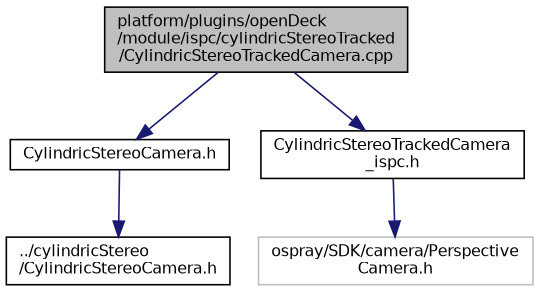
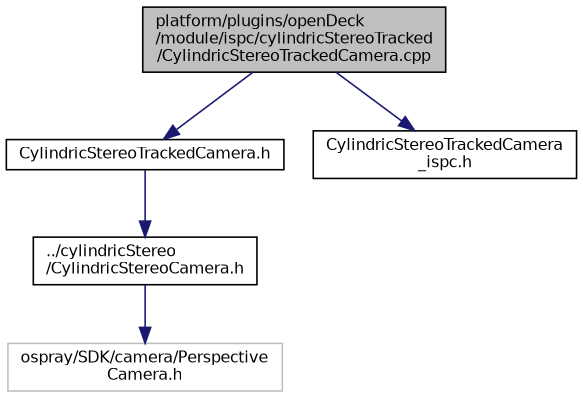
(120, 155) -> (145, 155)
(394, 200) -> (145, 306)
